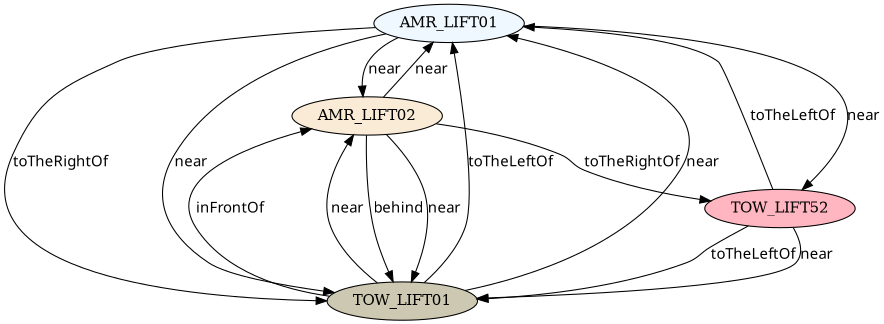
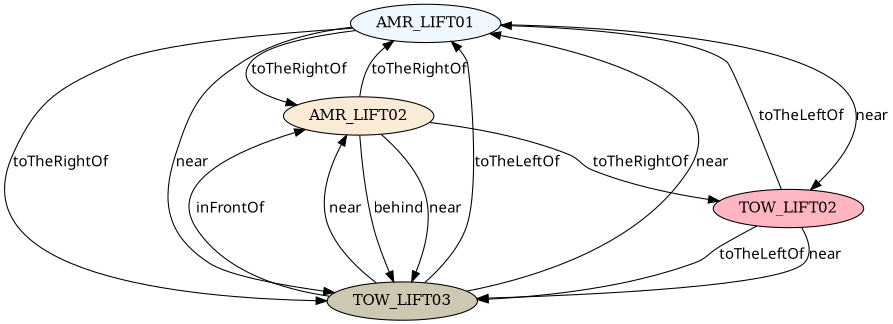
(385, 70) -> (299, 70)
(432, 70) -> (419, 70)
(780, 209) -> (788, 209)
(402, 301) -> (402, 301)
